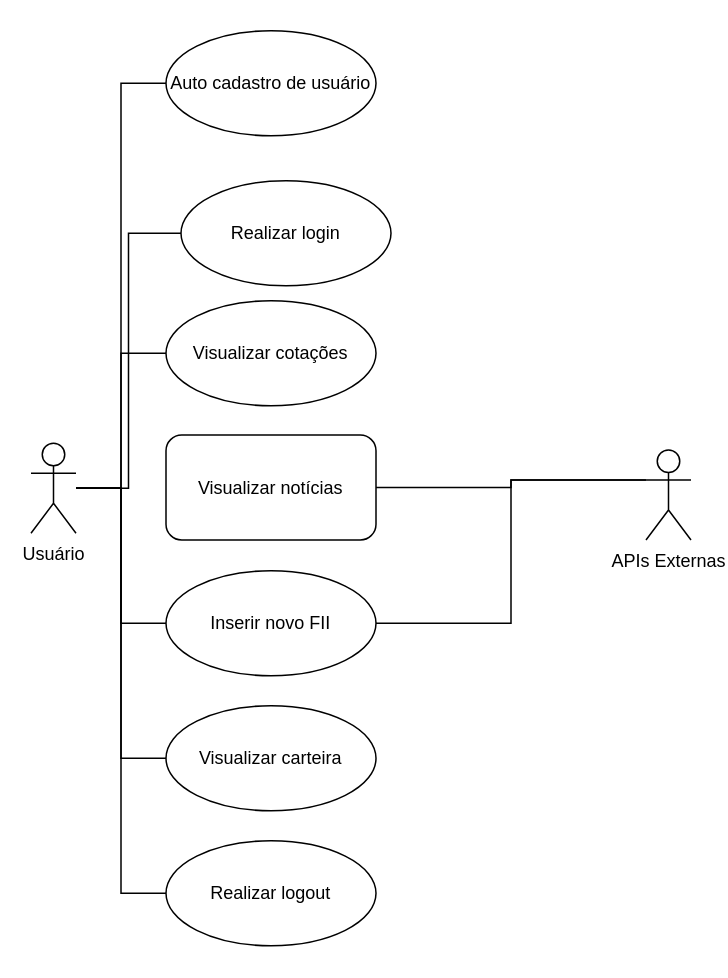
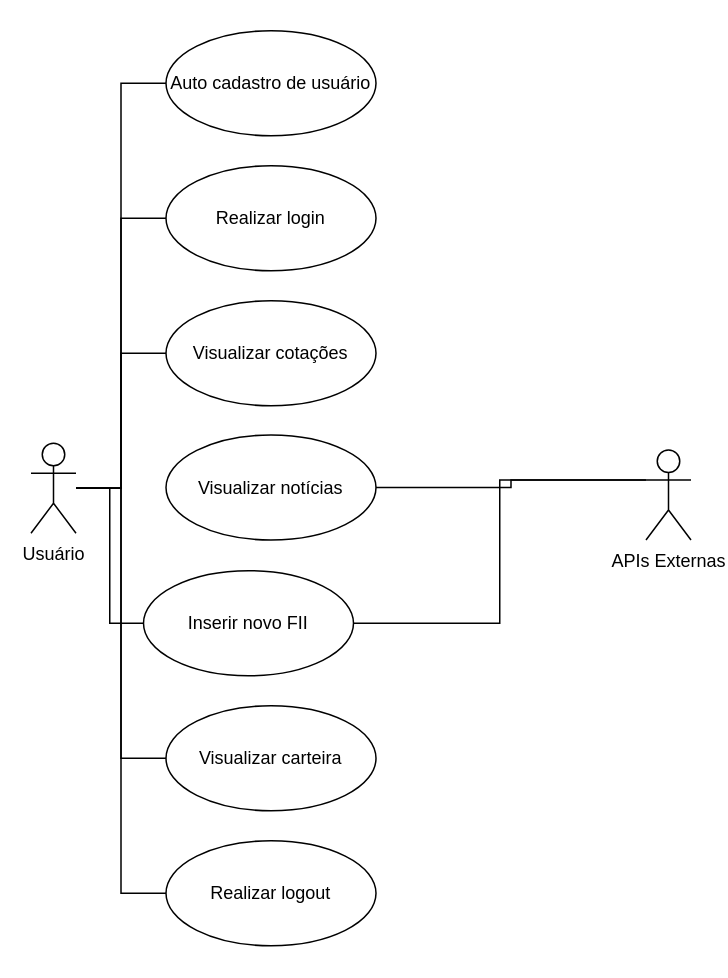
(286, 233) -> (271, 218)
(271, 488) -> (271, 488)
(271, 623) -> (248, 623)
